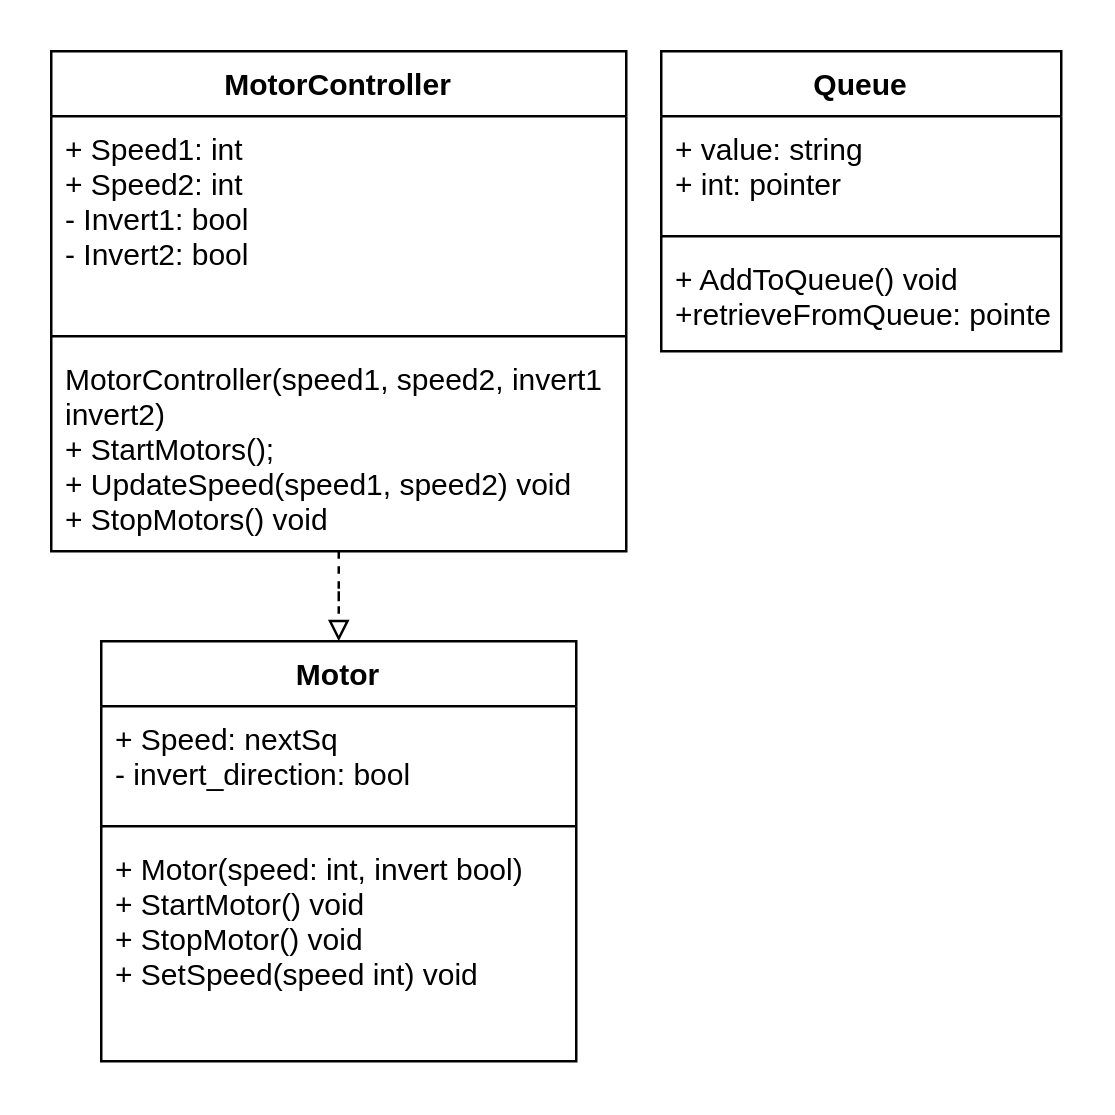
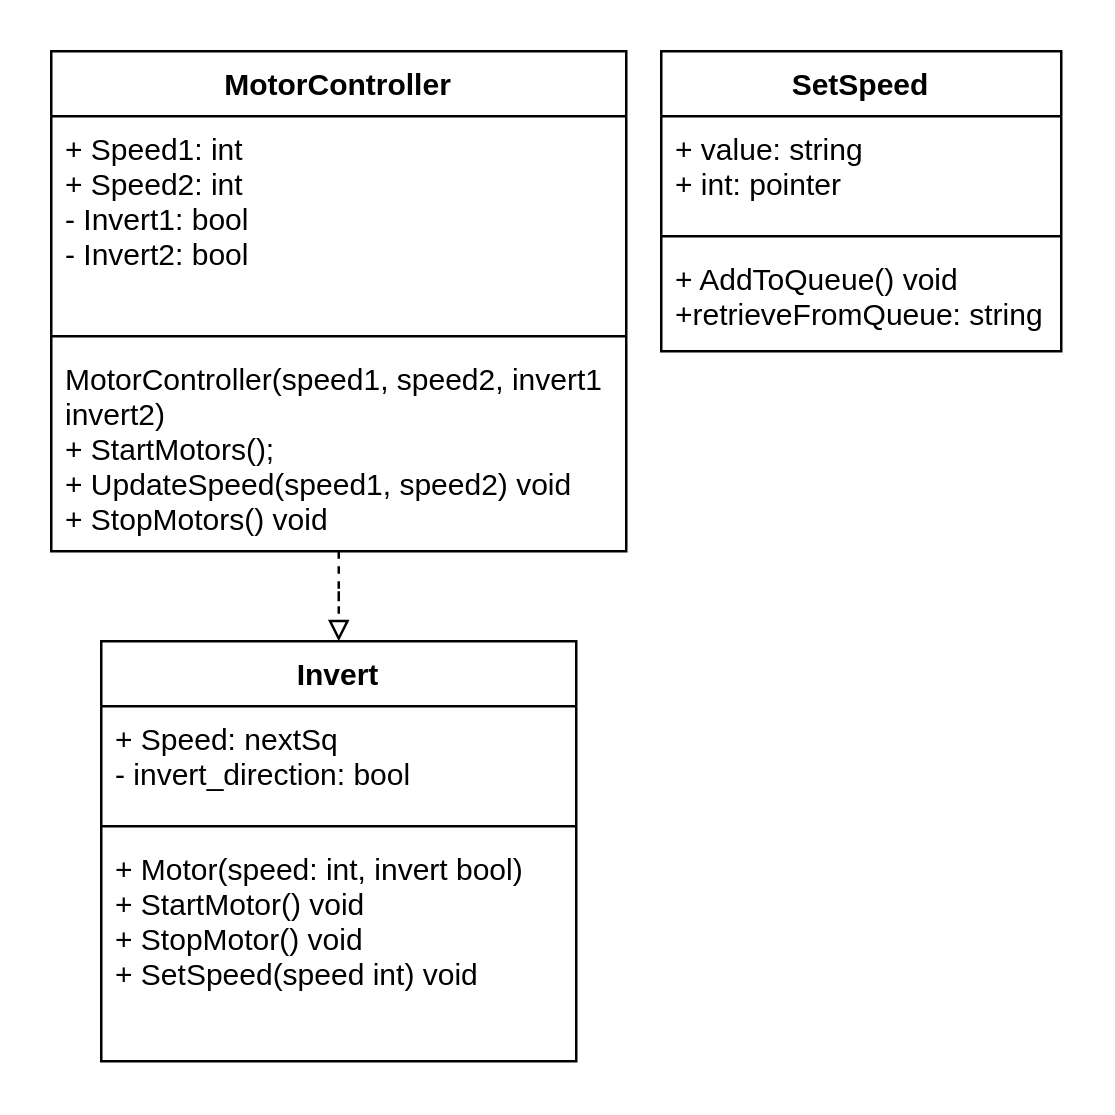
(860, 85) -> (860, 85)
(823, 280) -> (823, 280)
(338, 675) -> (338, 675)
